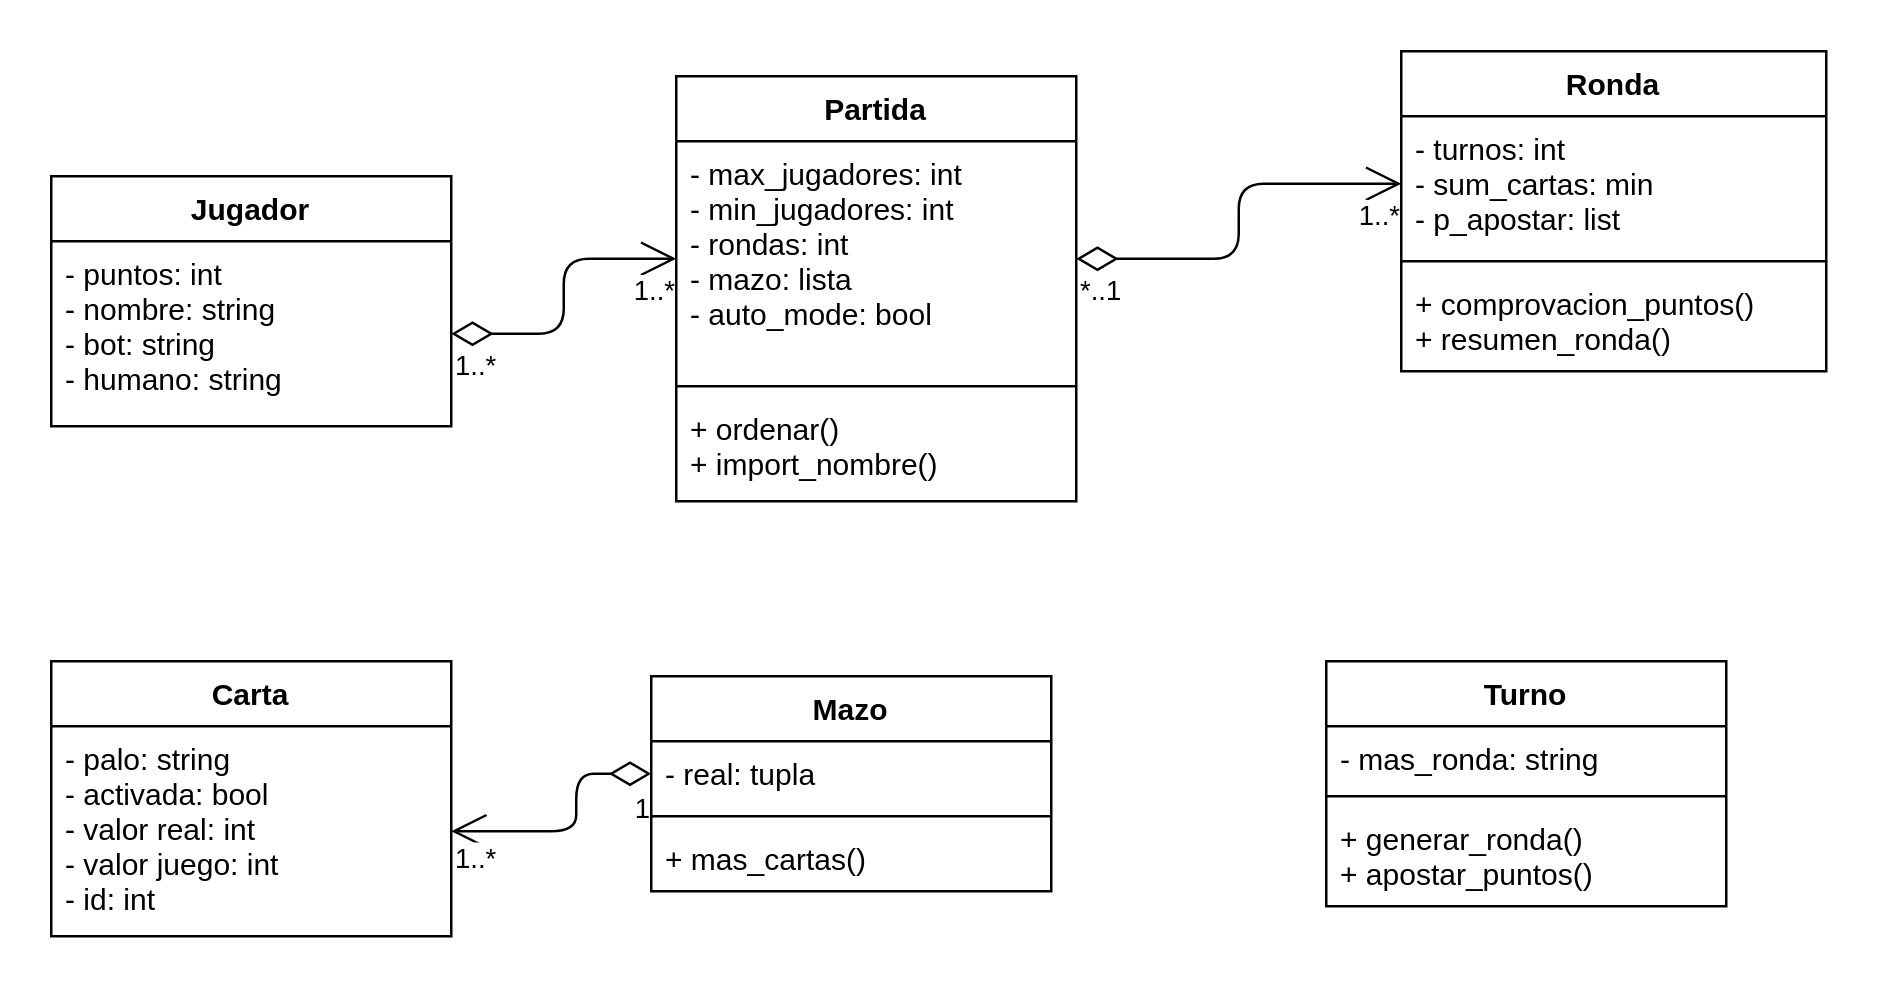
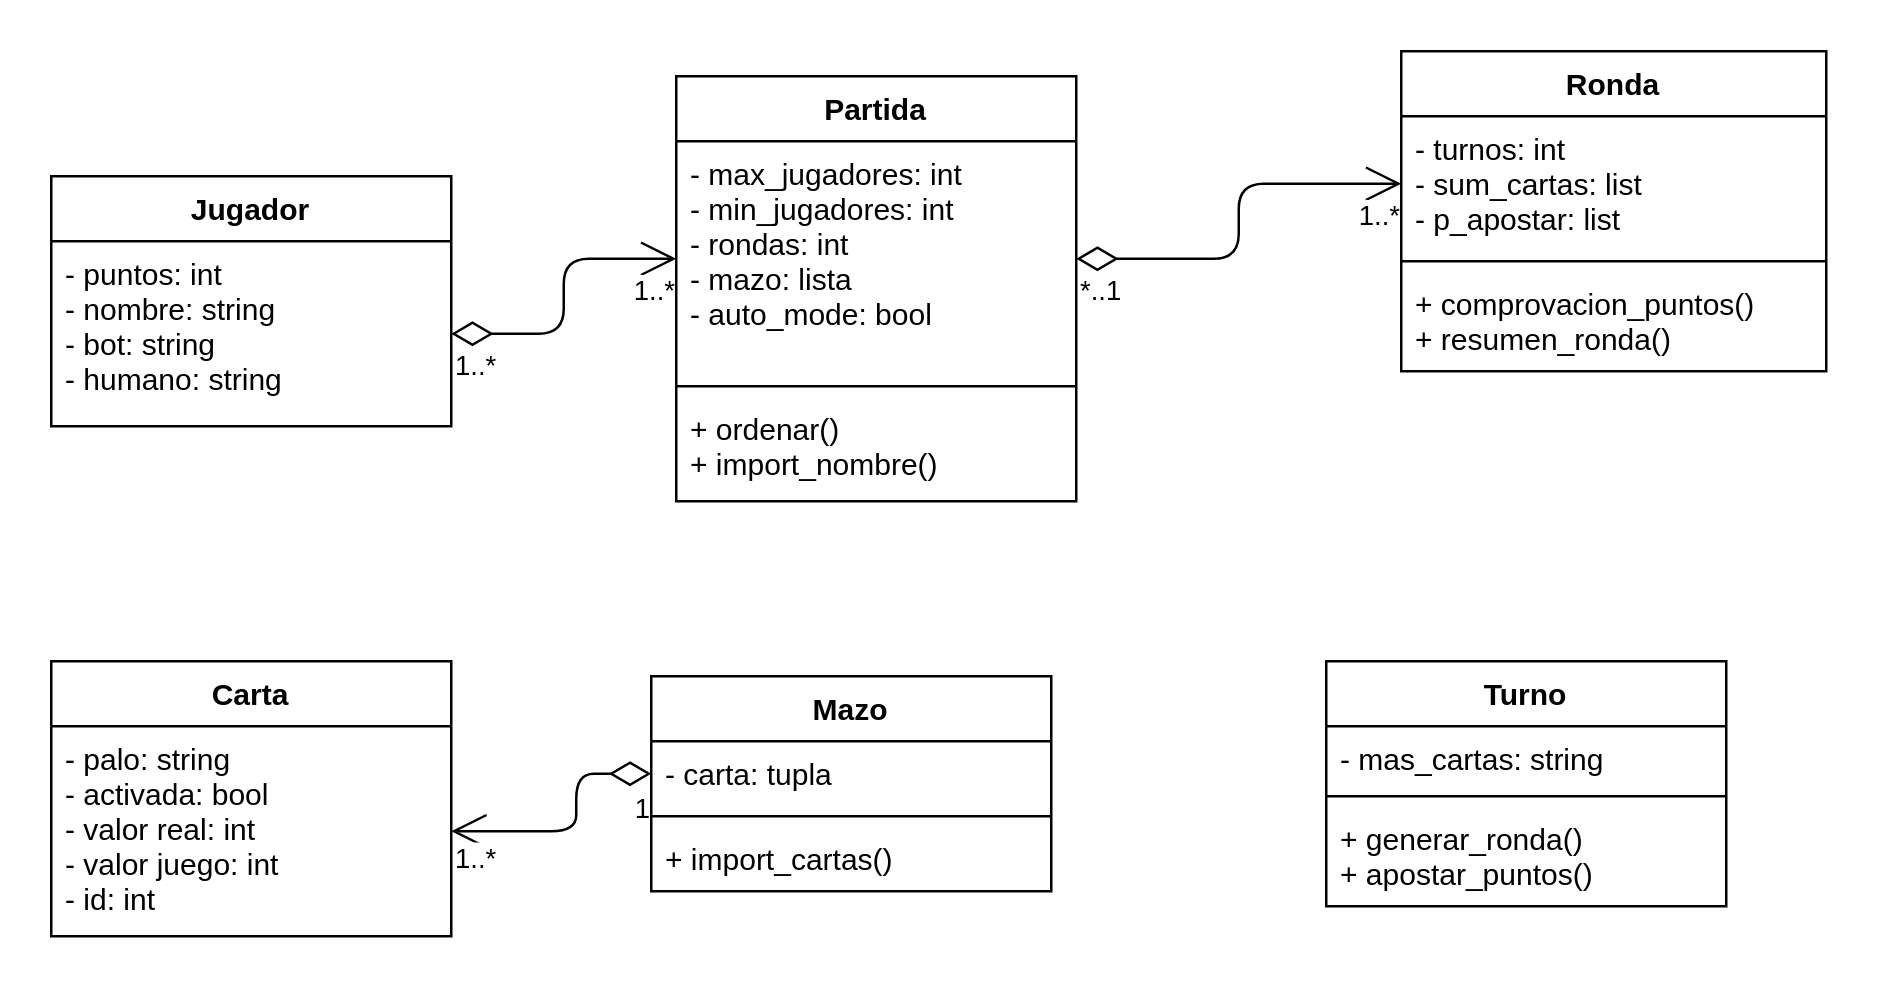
(1509, 150) -> (1509, 150)
(1484, 760) -> (1492, 760)
(755, 775) -> (767, 775)
(779, 860) -> (800, 860)
